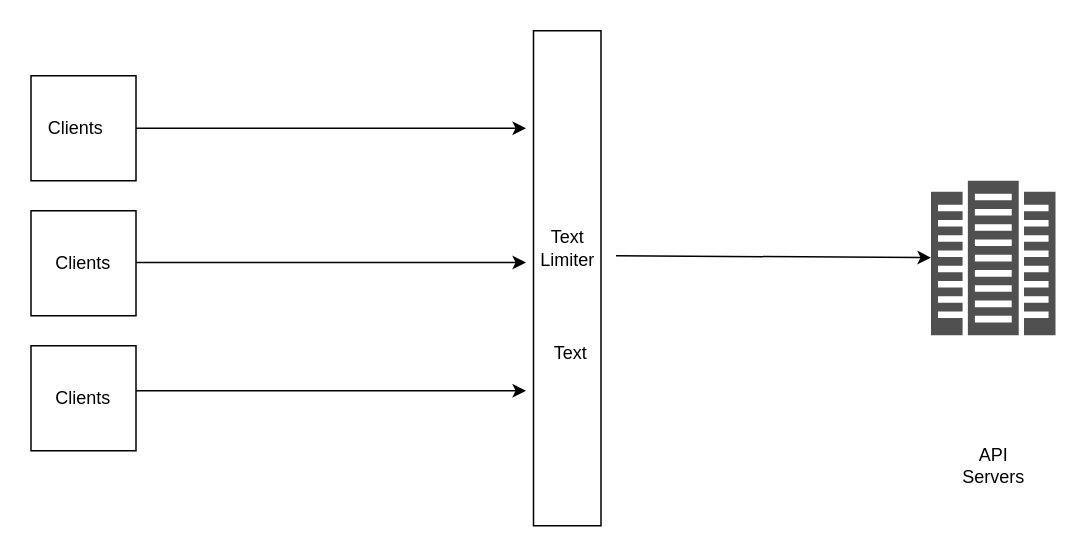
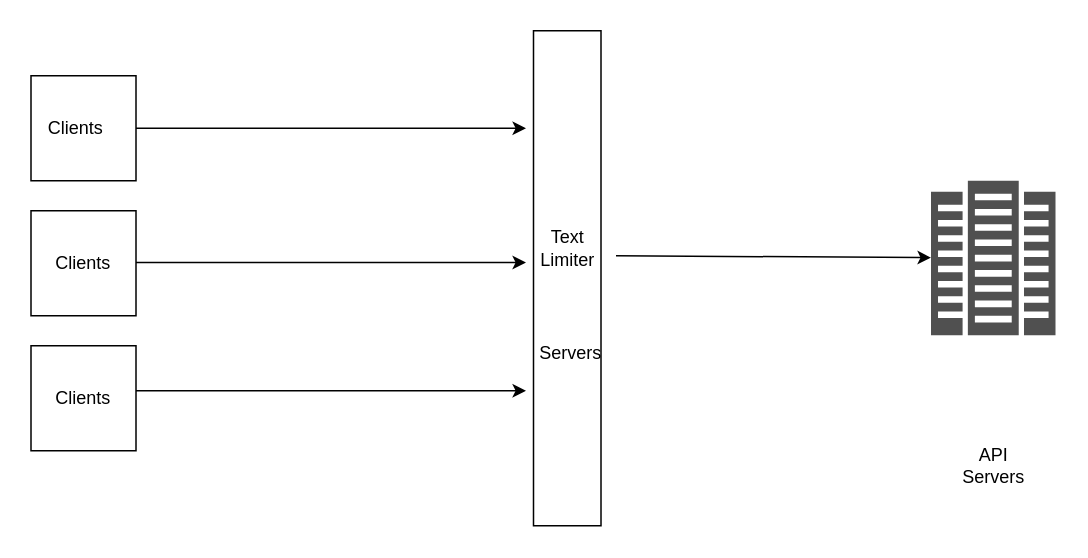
(571, 353) -> (571, 353)
